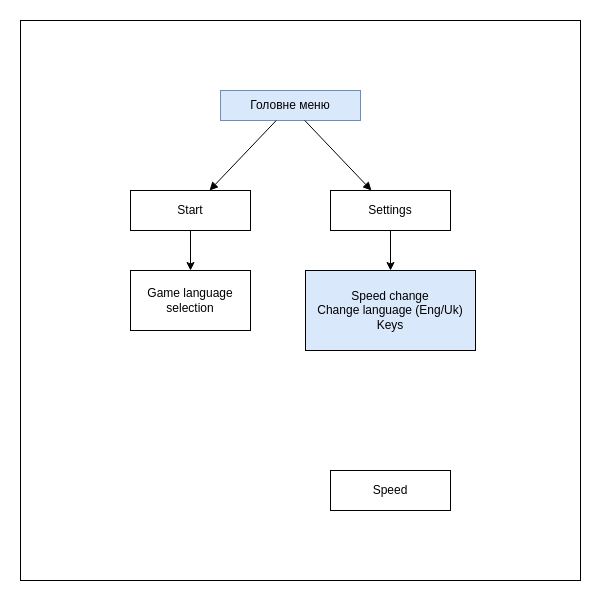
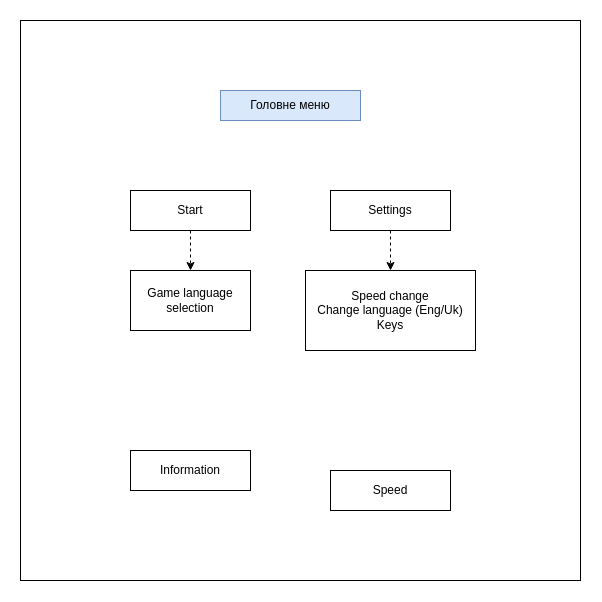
(246, 153) -> none
(335, 153) -> none
(191, 247) -> (191, 247)
(391, 247) -> (391, 247)
(391, 311) -> (391, 311)
none -> (191, 471)
